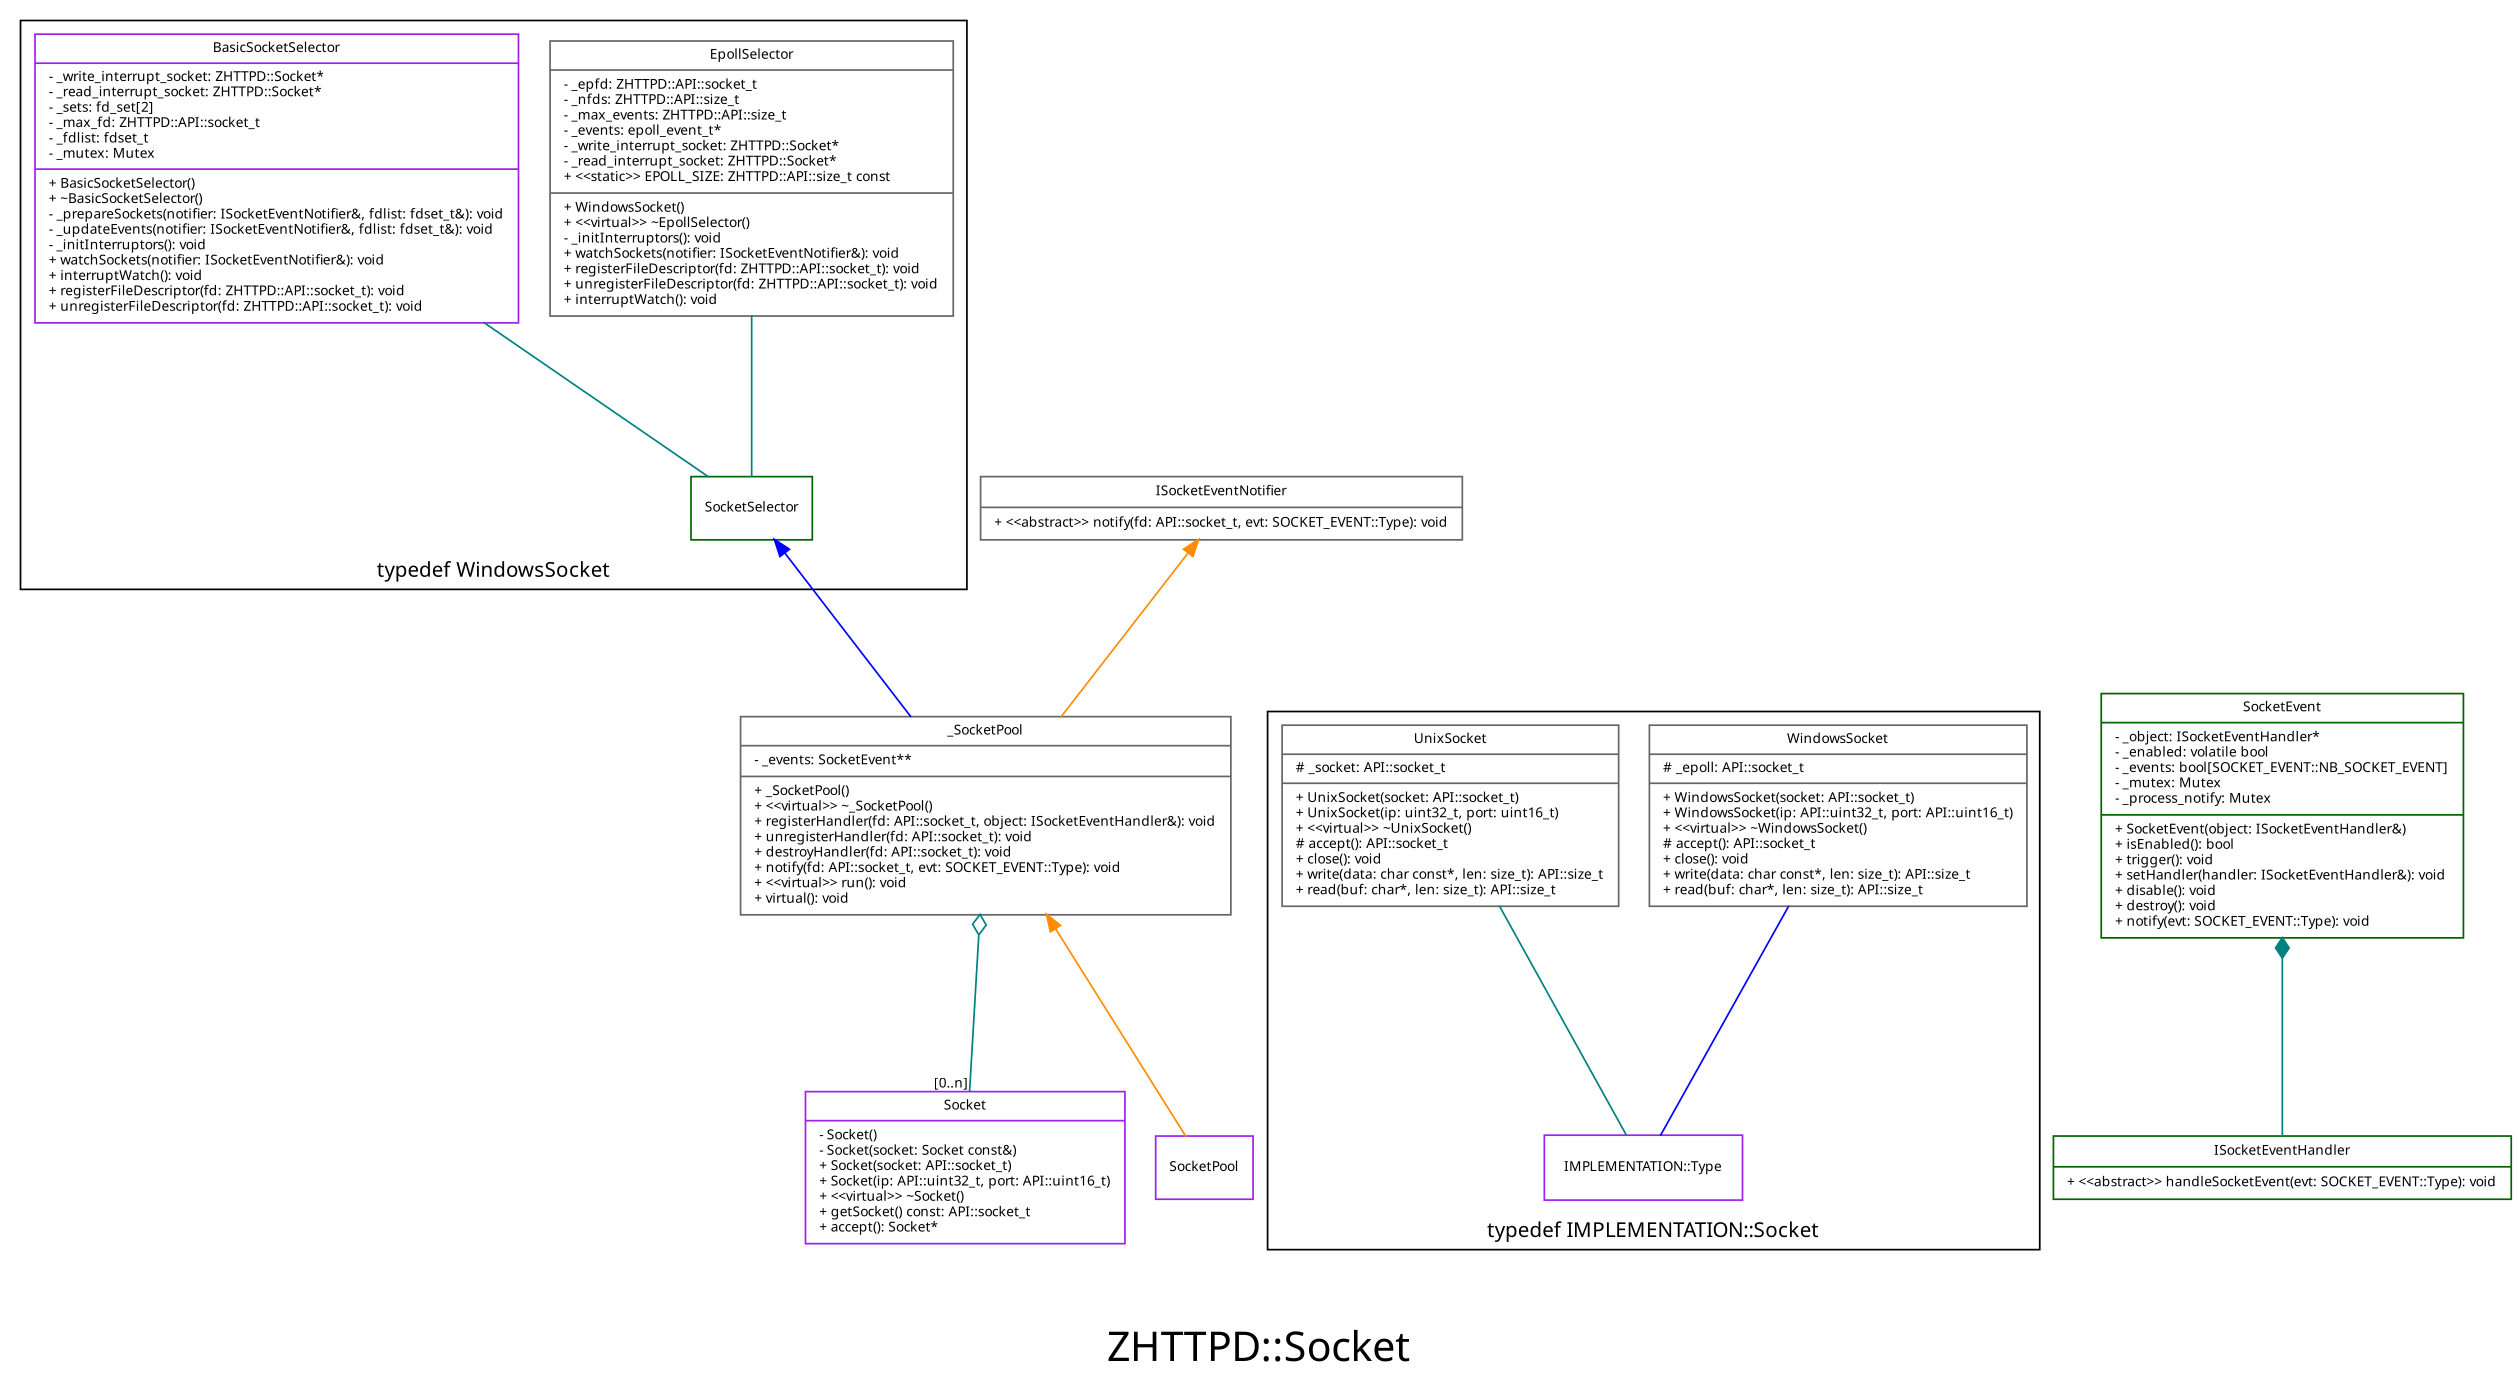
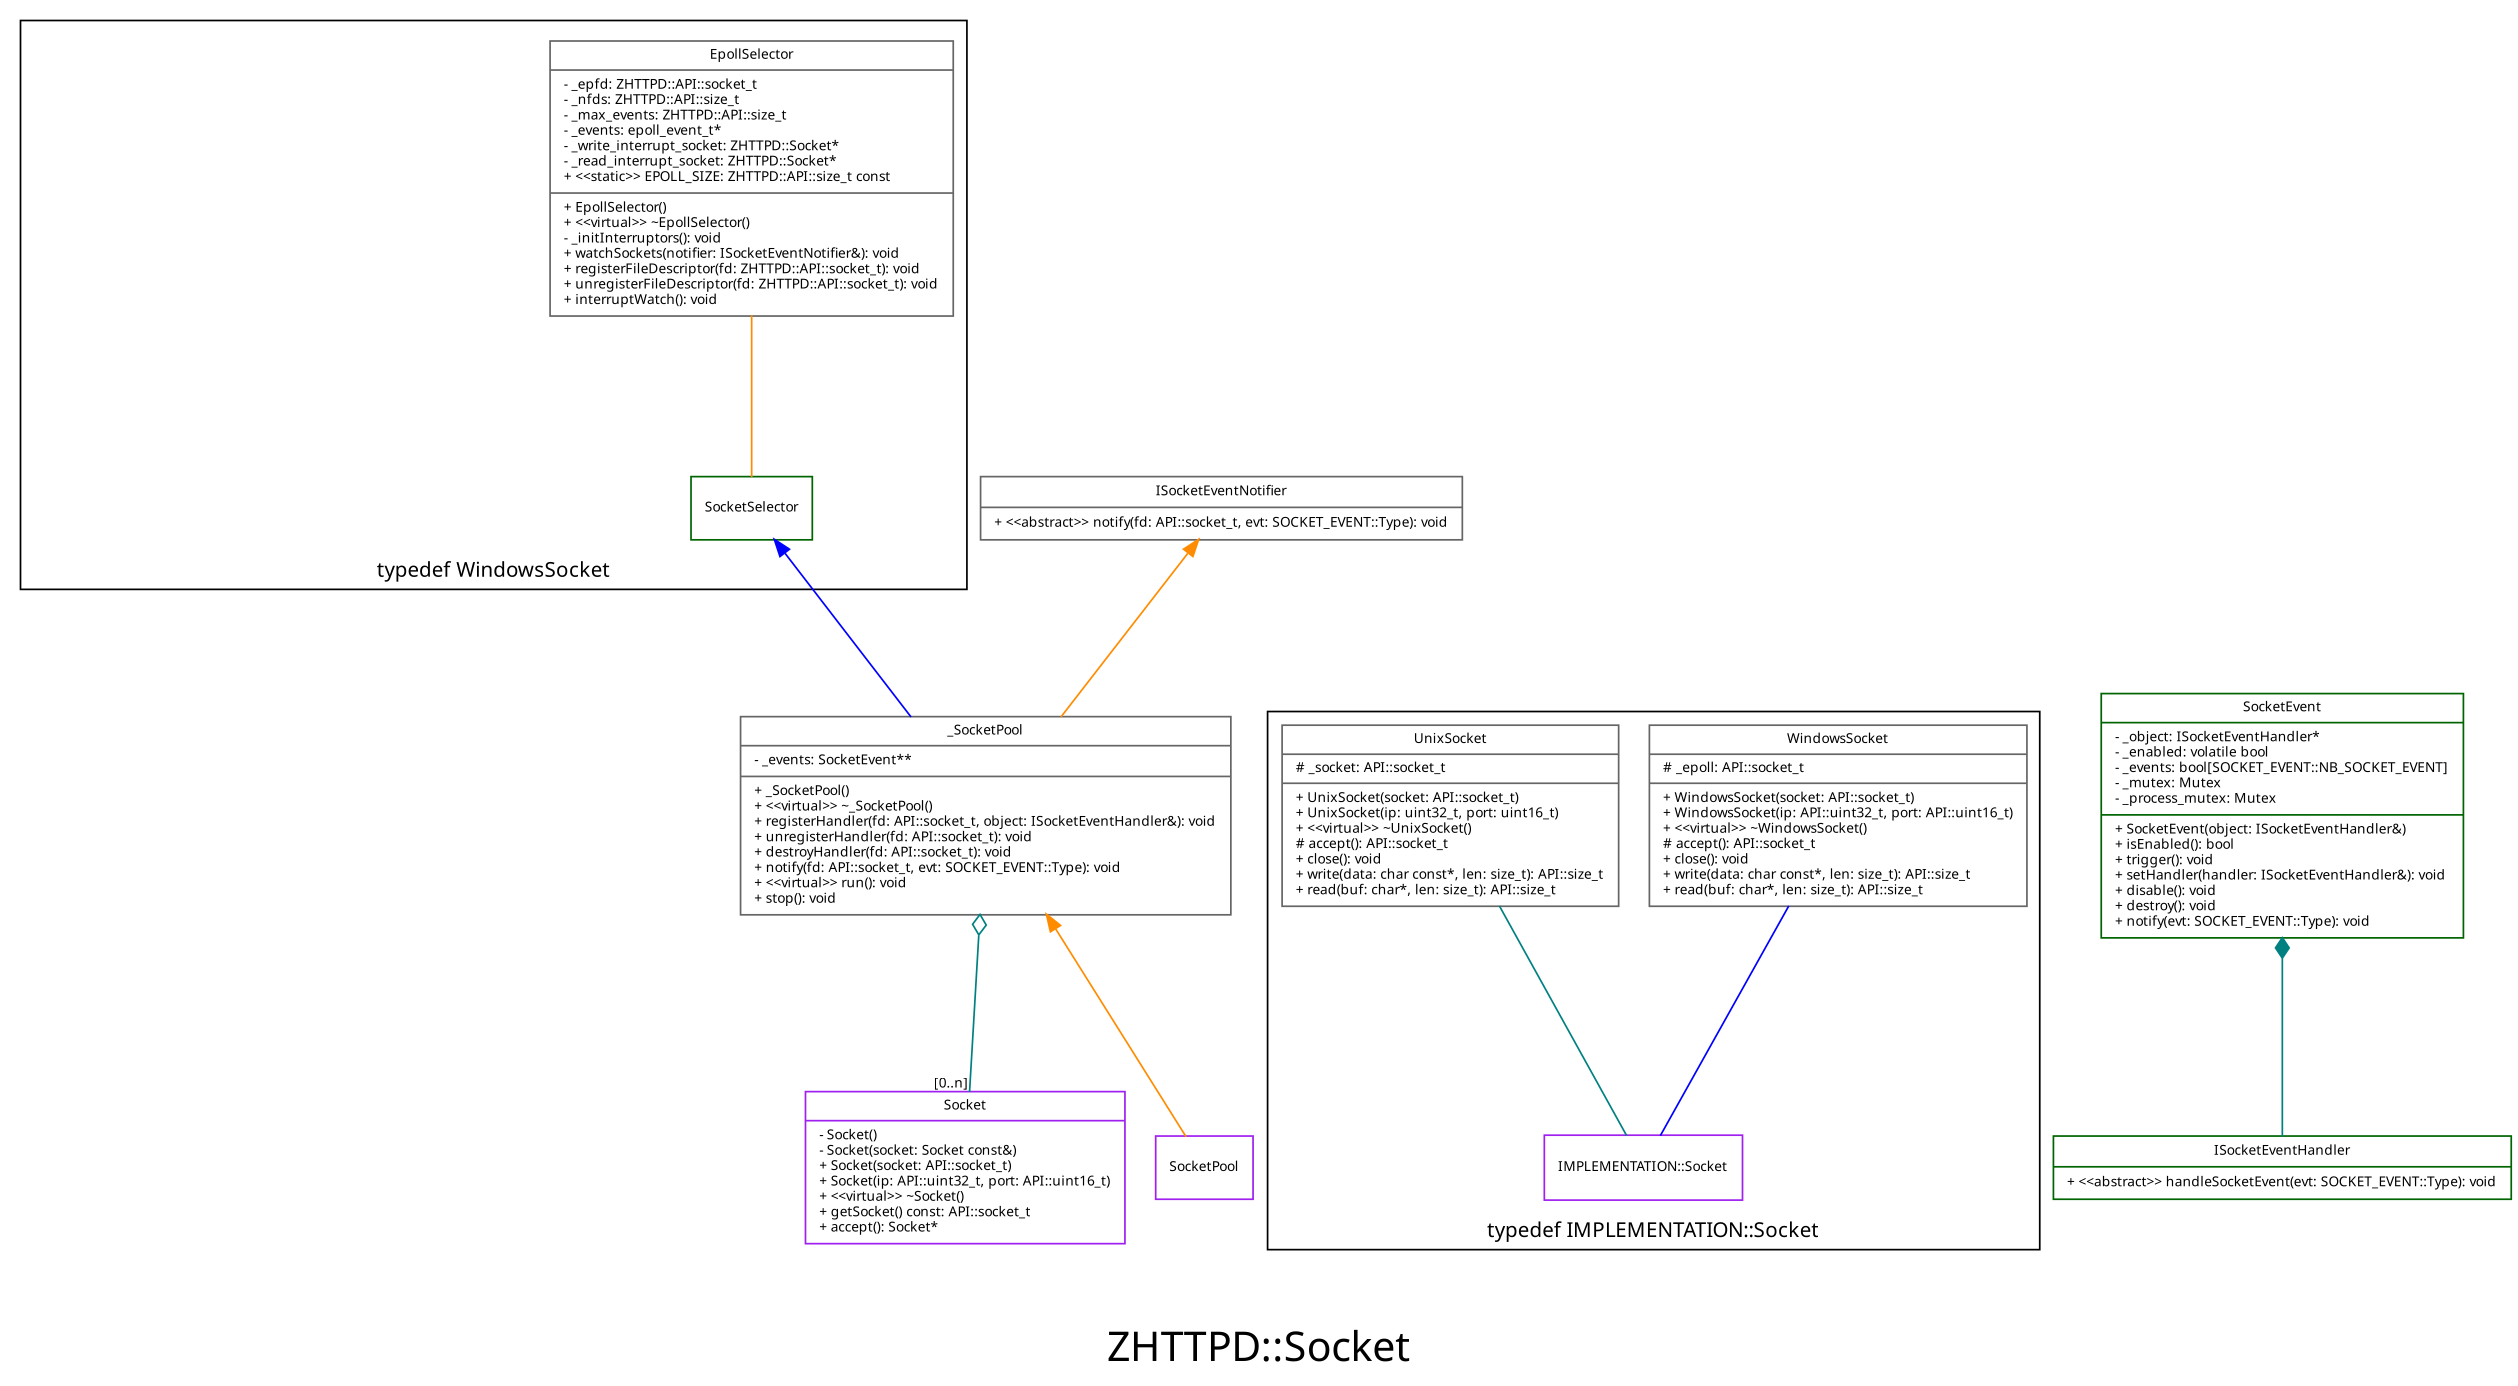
(277, 179) -> none
(624, 208) -> (616, 208)
(752, 396) -> (752, 396)
(2194, 799) -> (2196, 799)
(802, 899) -> (796, 899)
(1643, 1168) -> (1643, 1168)
